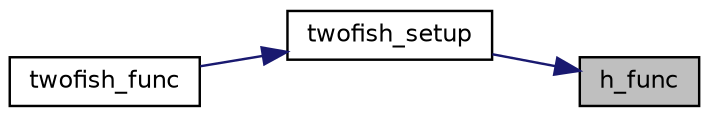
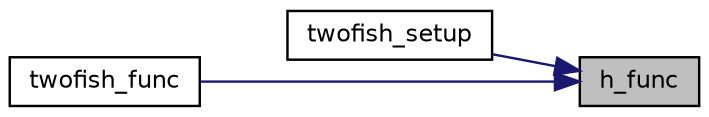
(232, 61) -> (377, 82)
